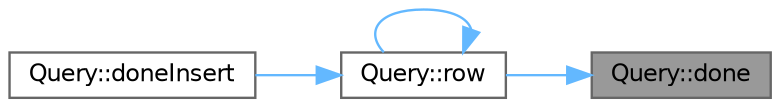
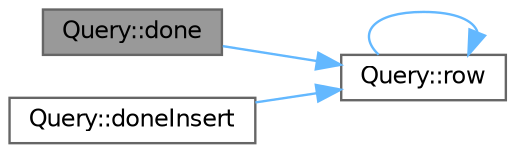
(537, 75) -> (270, 54)
